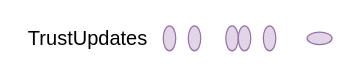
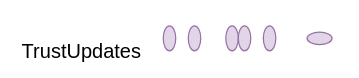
(88, 38) -> (82, 51)
